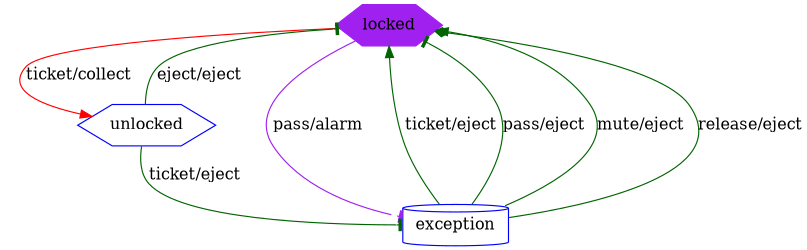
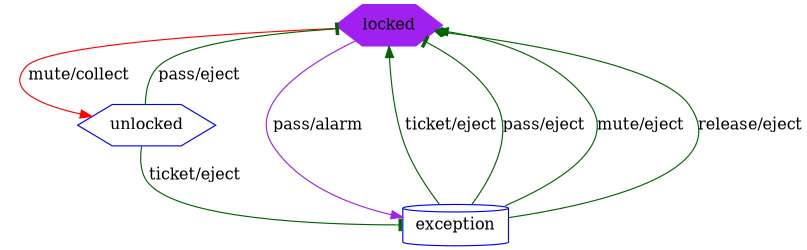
(79, 75) -> (79, 75)
(200, 75) -> (200, 75)
(271, 141) -> (271, 141)
